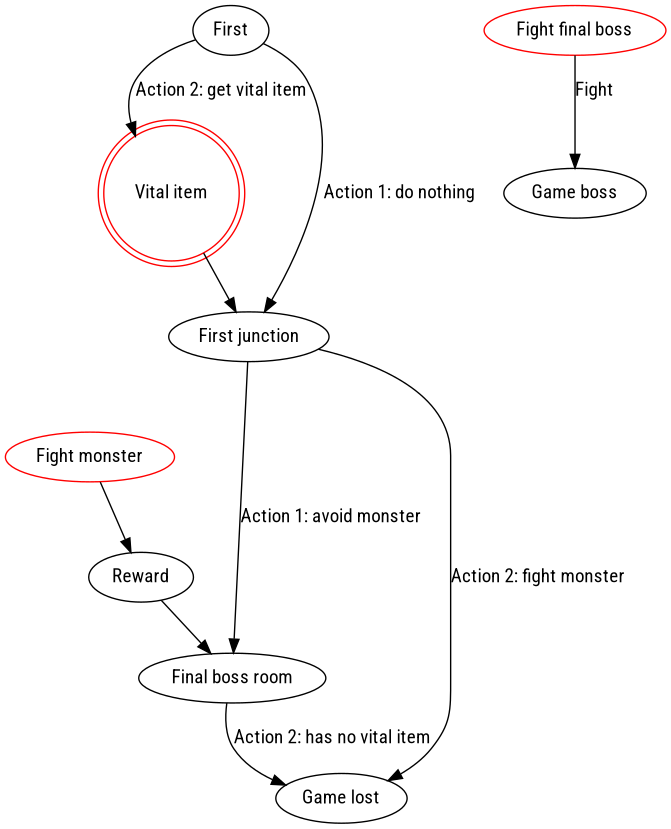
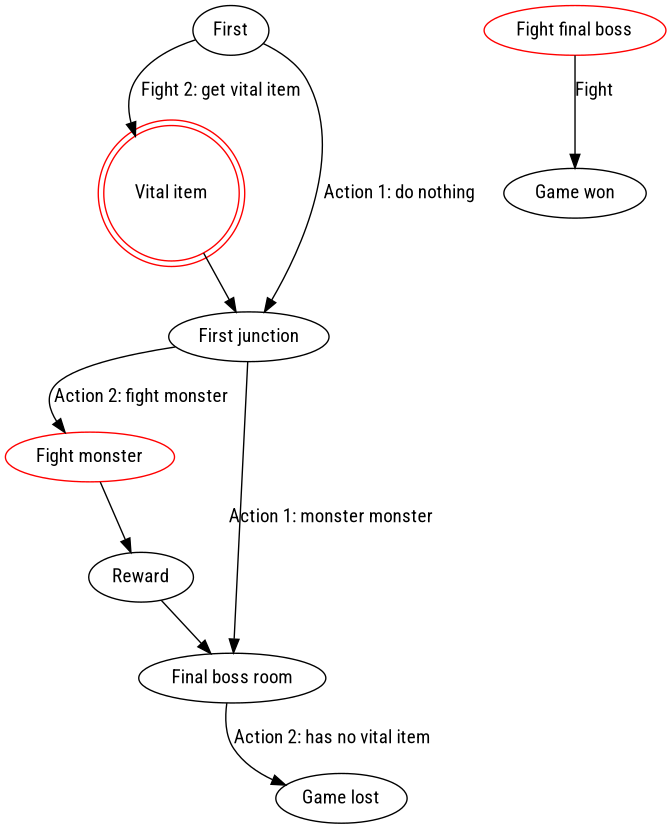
(221, 91) -> (221, 91)
(575, 193) -> (575, 193)
(331, 517) -> (331, 517)
(451, 533) -> (94, 365)
